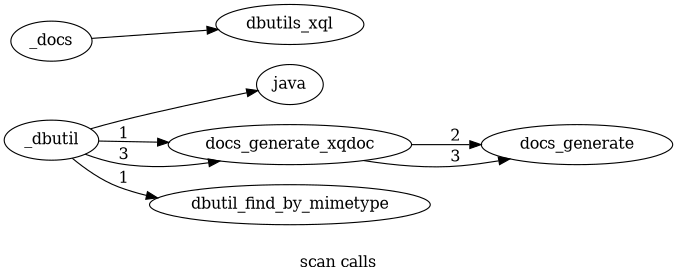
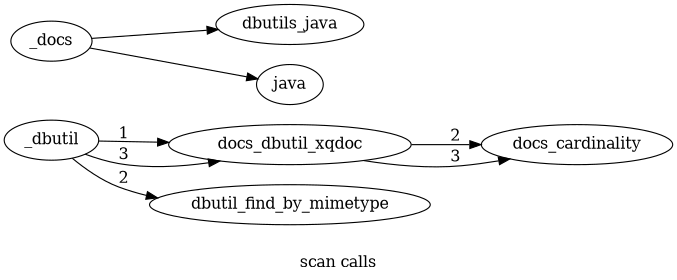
(290, 24) -> (290, 24)
(168, 109) -> (168, 62)
(290, 145) -> (290, 145)
(577, 145) -> (577, 145)
(124, 179) -> (124, 179)
